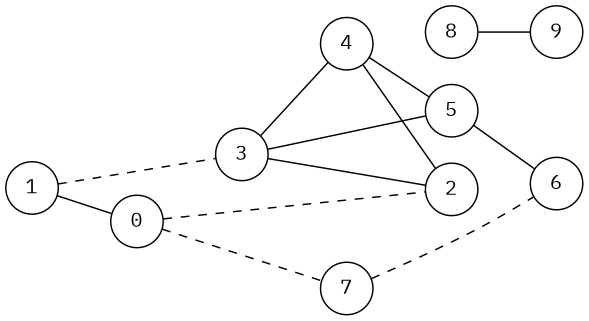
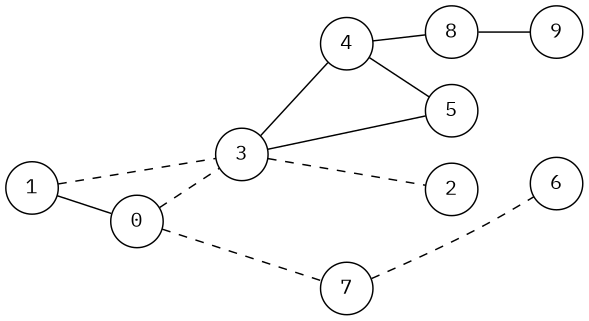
(396, 111) -> (399, 38)
(504, 147) -> none
(347, 172) -> (347, 172)
(294, 205) -> (189, 188)
